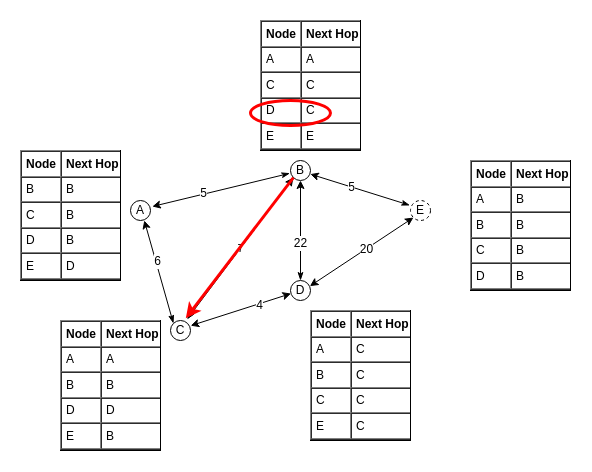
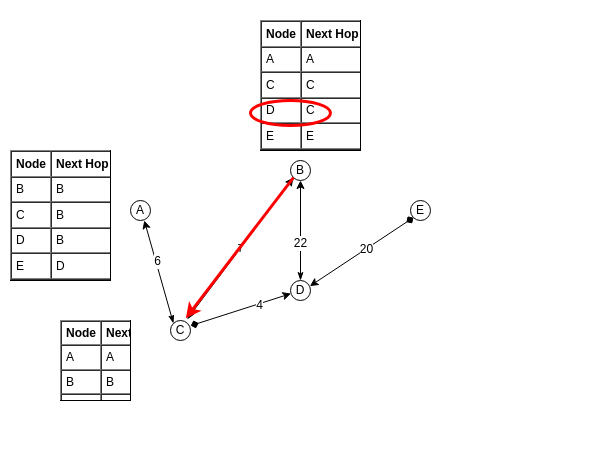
(221, 190) -> none
(361, 190) -> none
(421, 211) -> (421, 211)
(71, 216) -> (61, 216)
(406, 222) -> (406, 222)
(521, 226) -> none
(199, 323) -> (199, 323)
(361, 376) -> none
(111, 386) -> (96, 361)
